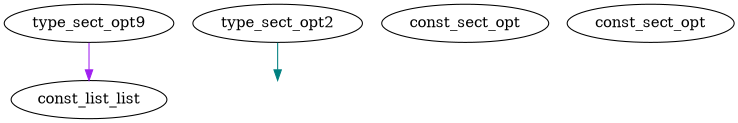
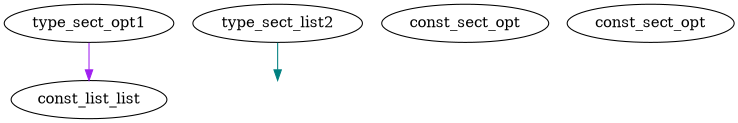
(89, 23) -> (89, 23)
(278, 23) -> (278, 23)
